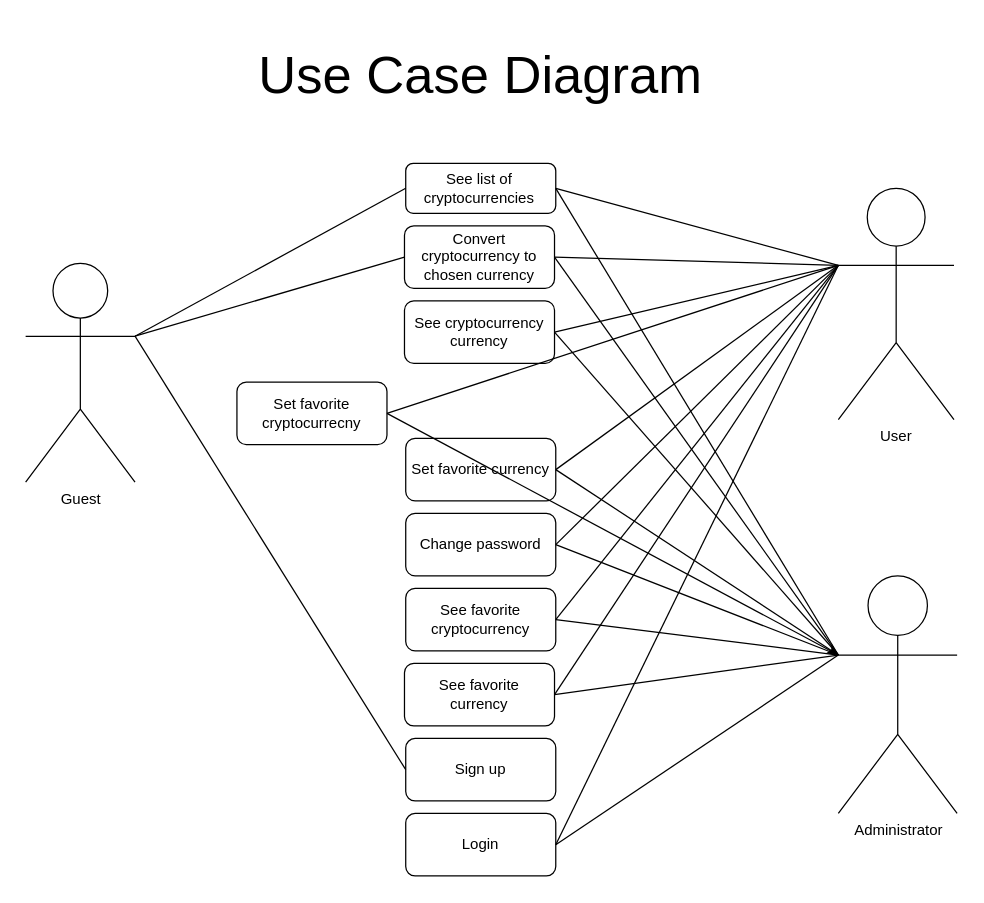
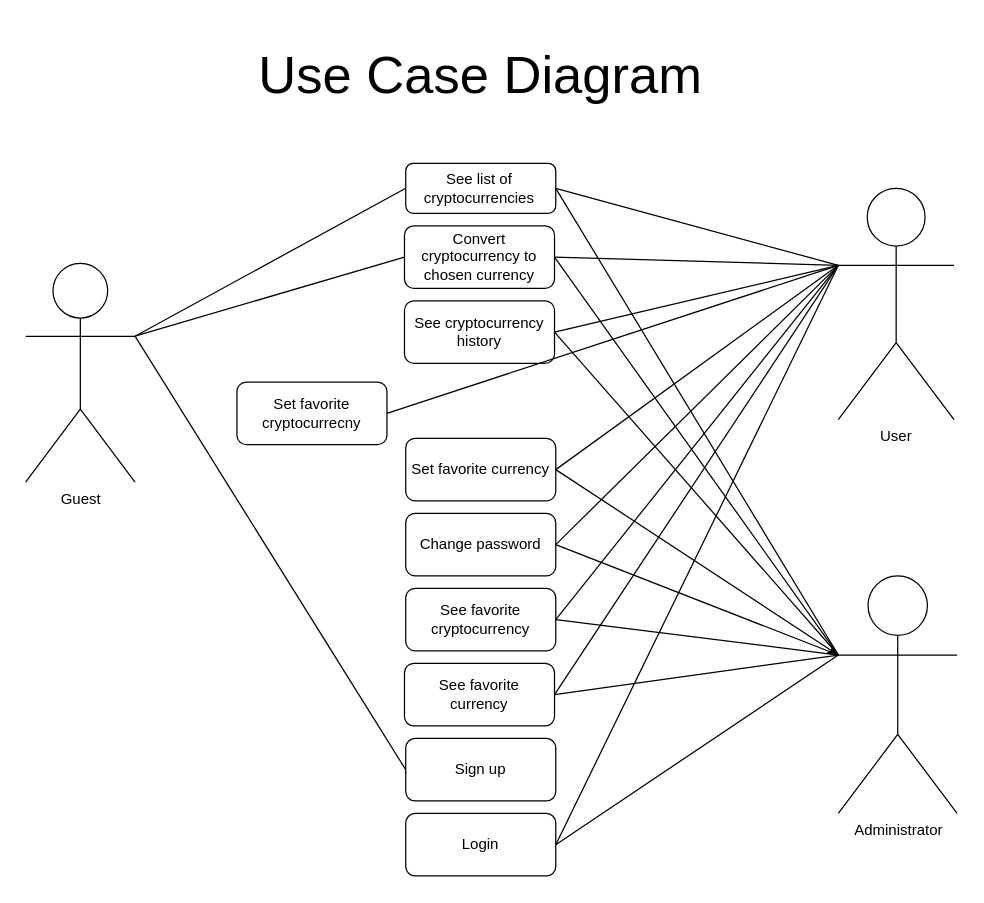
(479, 332) -> (479, 332)
(601, 528) -> none
